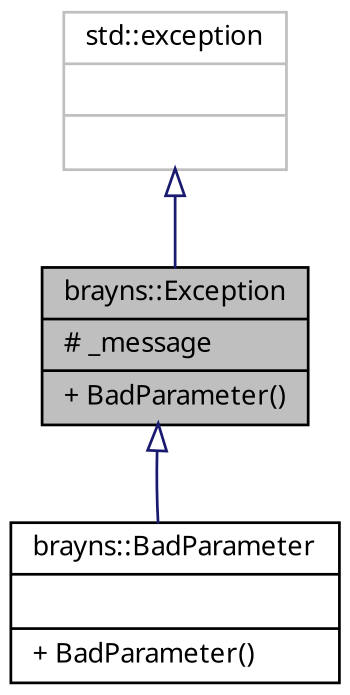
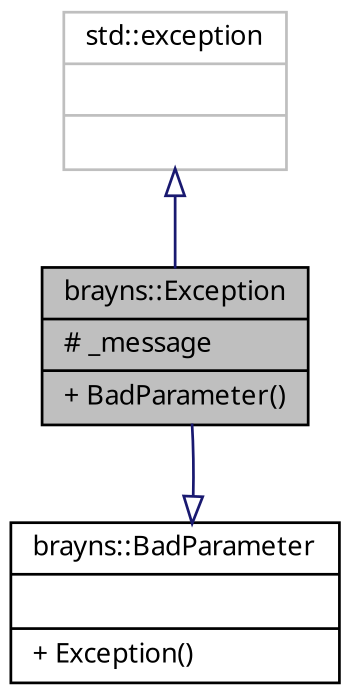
(157, 487) -> (193, 460)
(144, 654) -> (114, 654)
